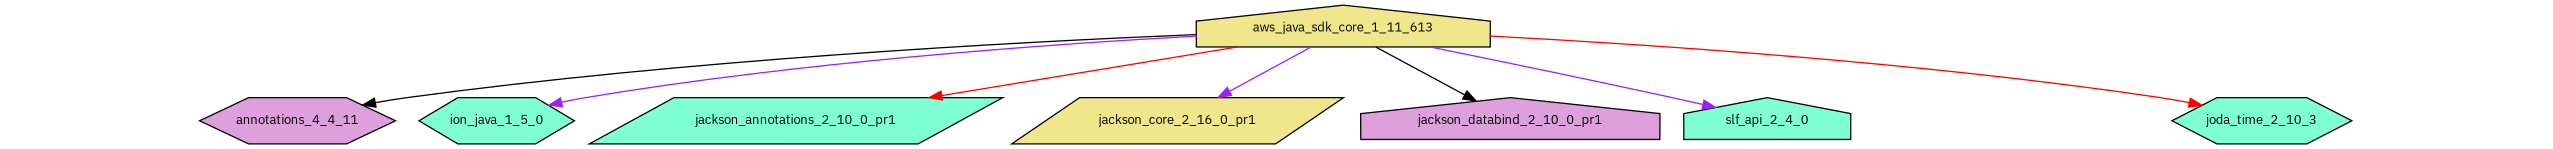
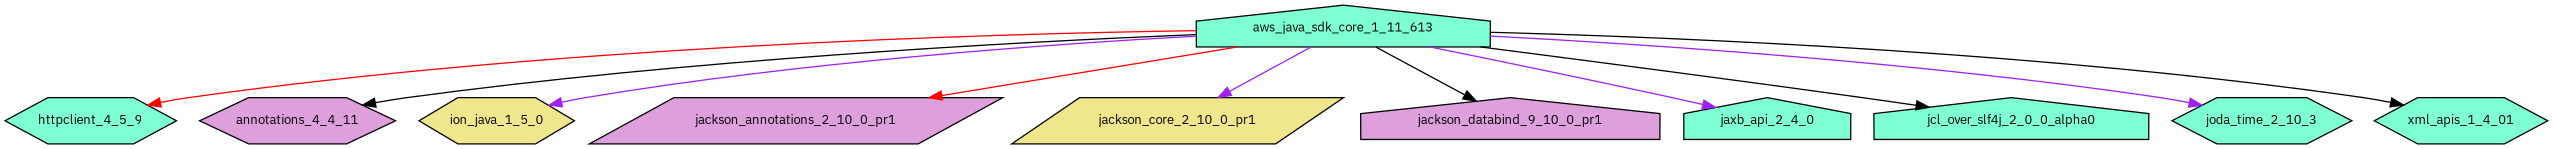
(1343, 28) -> (1343, 28)
(1841, 61) -> (1841, 61)
none -> (91, 121)
(497, 121) -> (497, 121)
(796, 121) -> (796, 121)
(1178, 121) -> (1178, 121)
(1510, 121) -> (1510, 121)
(1767, 121) -> (1767, 121)
none -> (2011, 121)
none -> (2461, 121)
